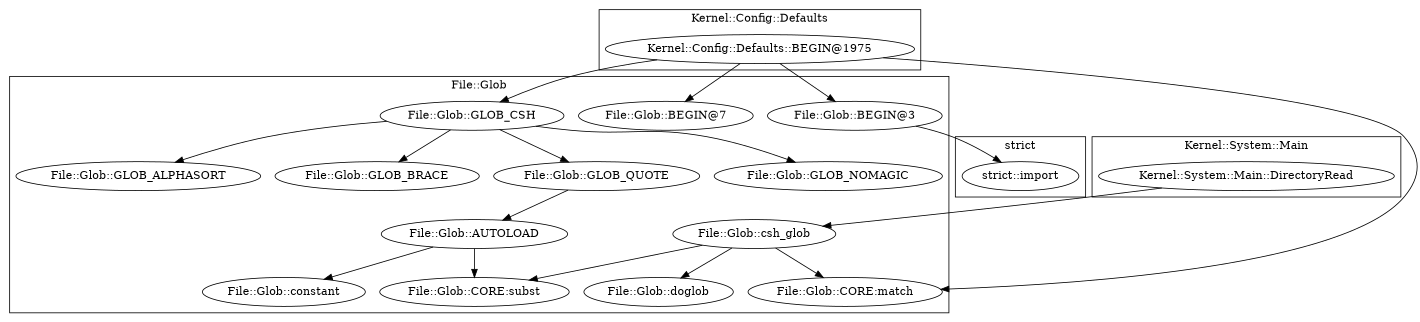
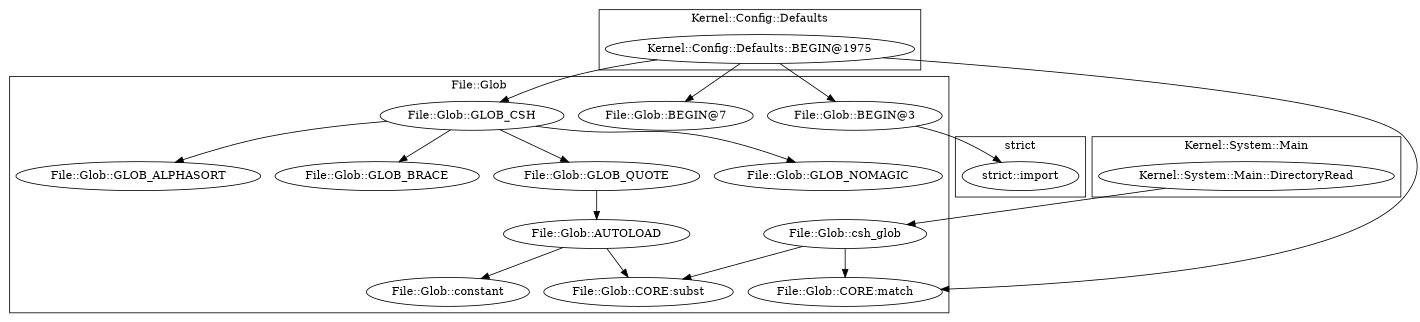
(659, 292) -> none
